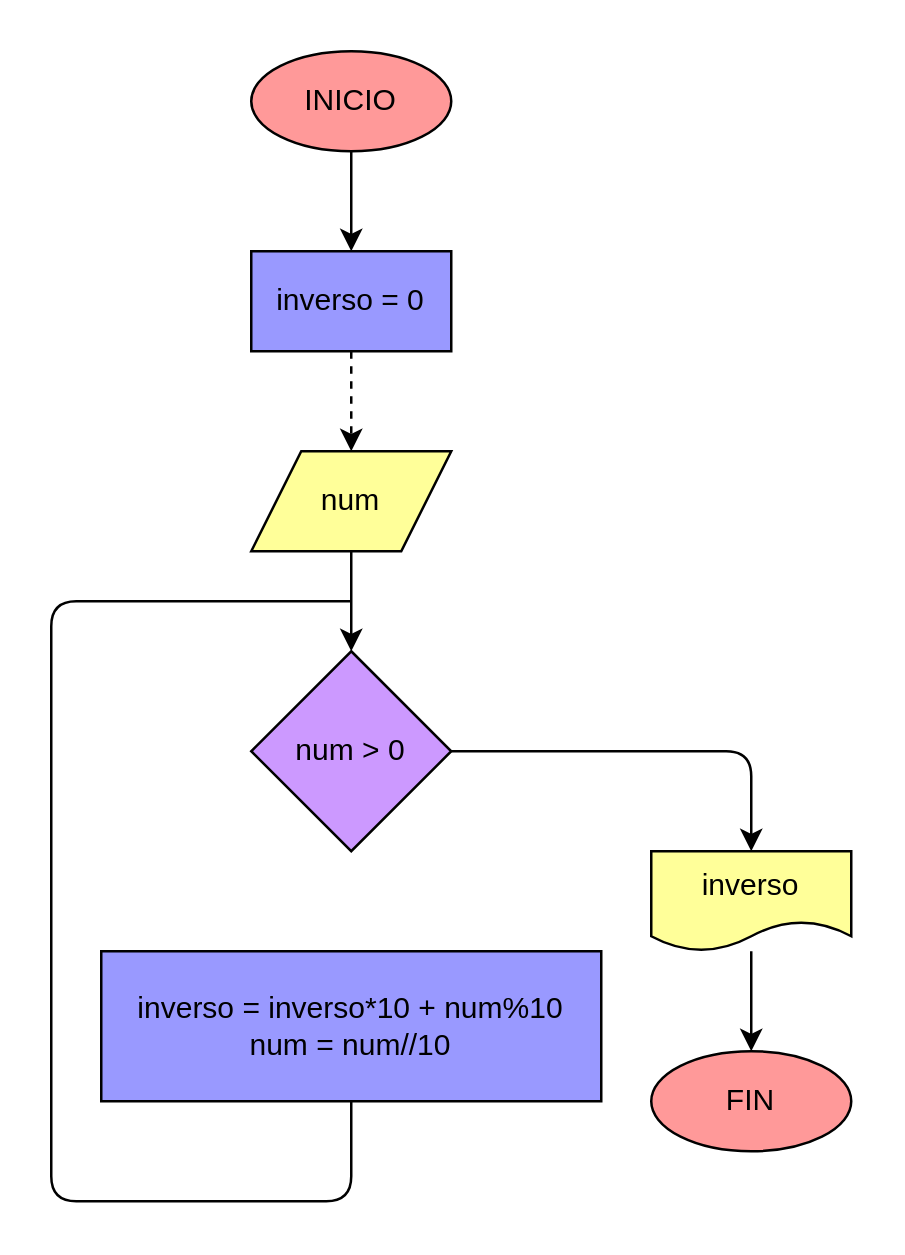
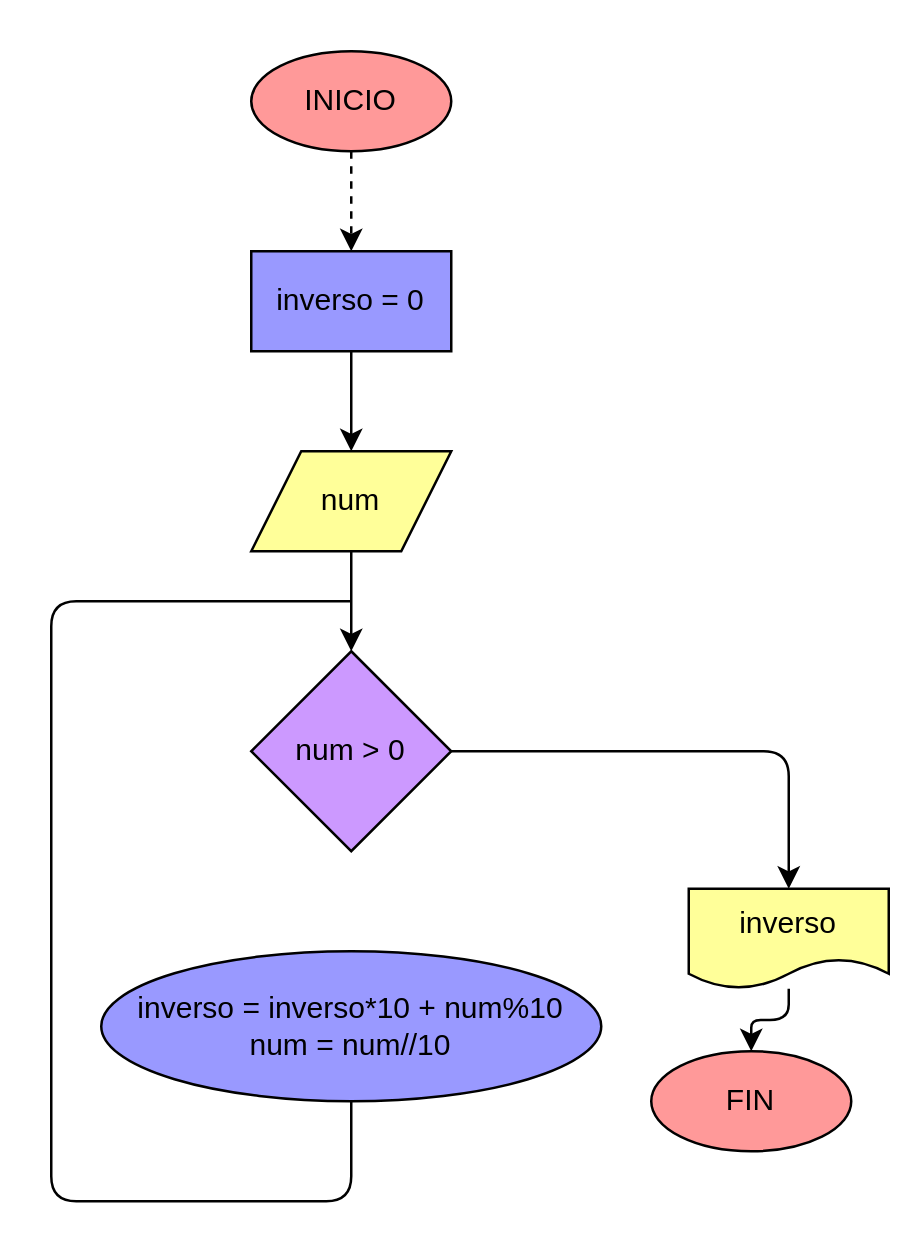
(351, 192) -> (351, 192)
(351, 392) -> (351, 392)
(751, 901) -> (789, 939)
(351, 1026) -> (351, 1026)
